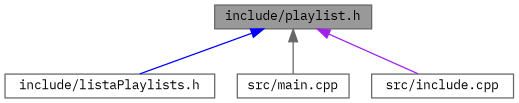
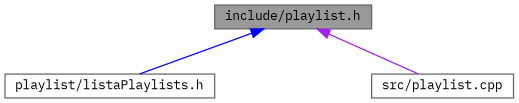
(110, 86) -> (110, 86)
(293, 86) -> none
(443, 86) -> (443, 86)
